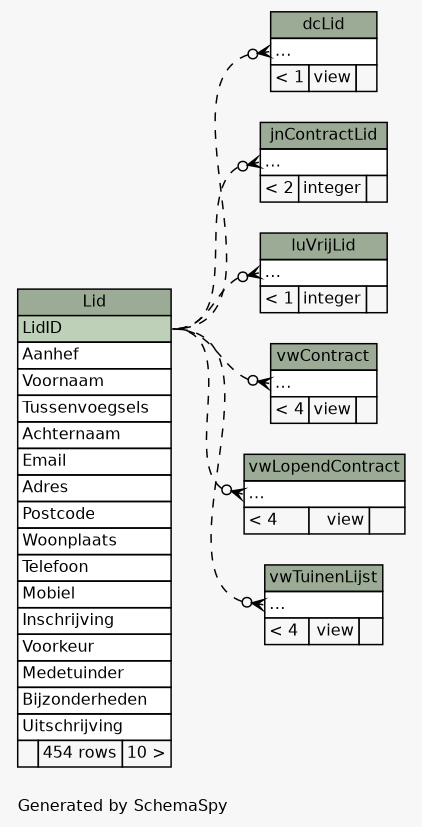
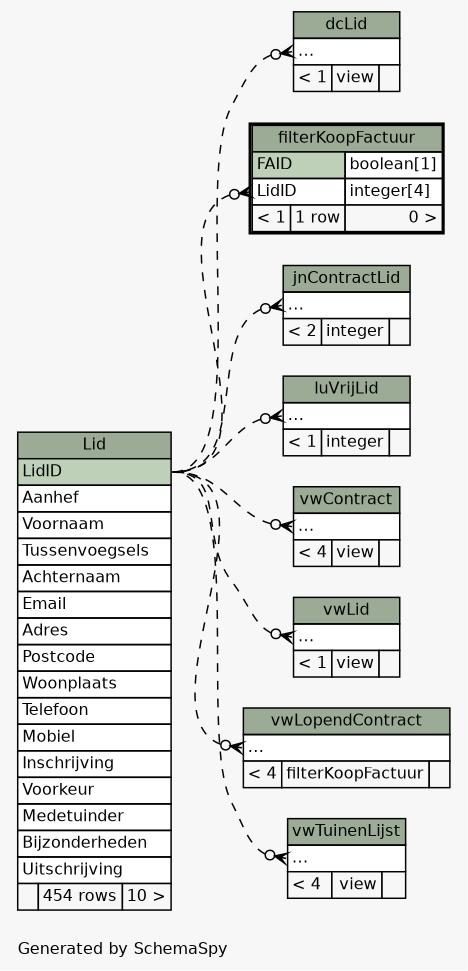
none -> (347, 178)
(346, 520) -> (355, 774)
none -> (347, 637)
